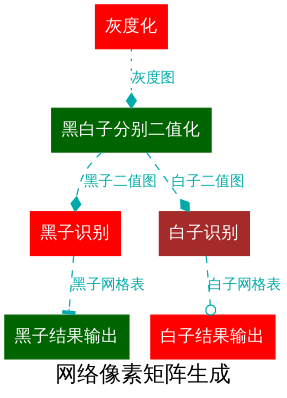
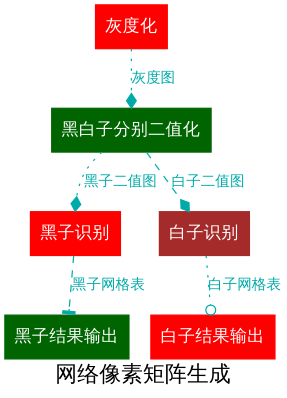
(85, 172) -> (85, 172)
(208, 280) -> (208, 280)
